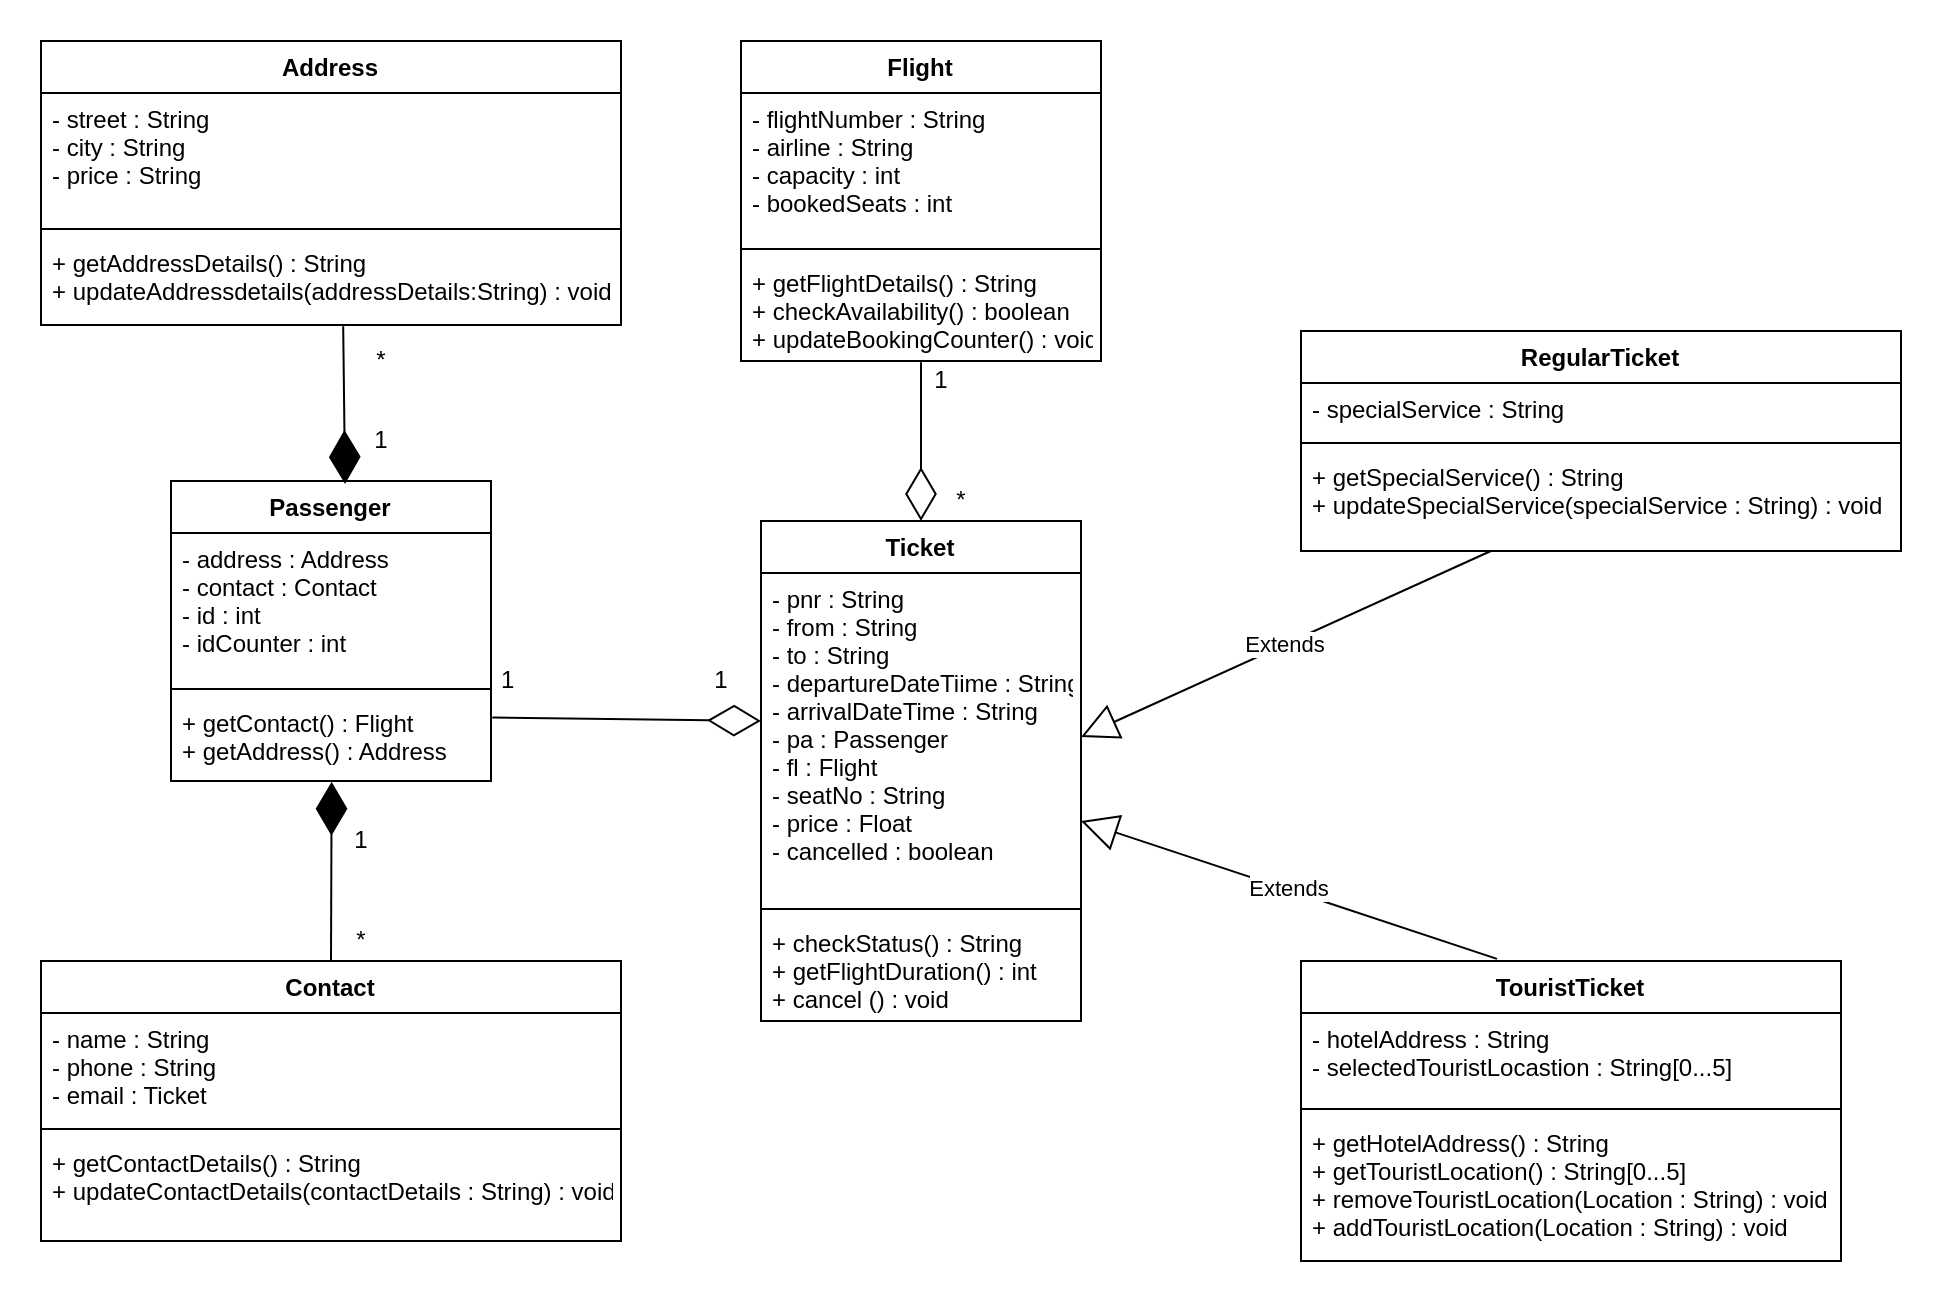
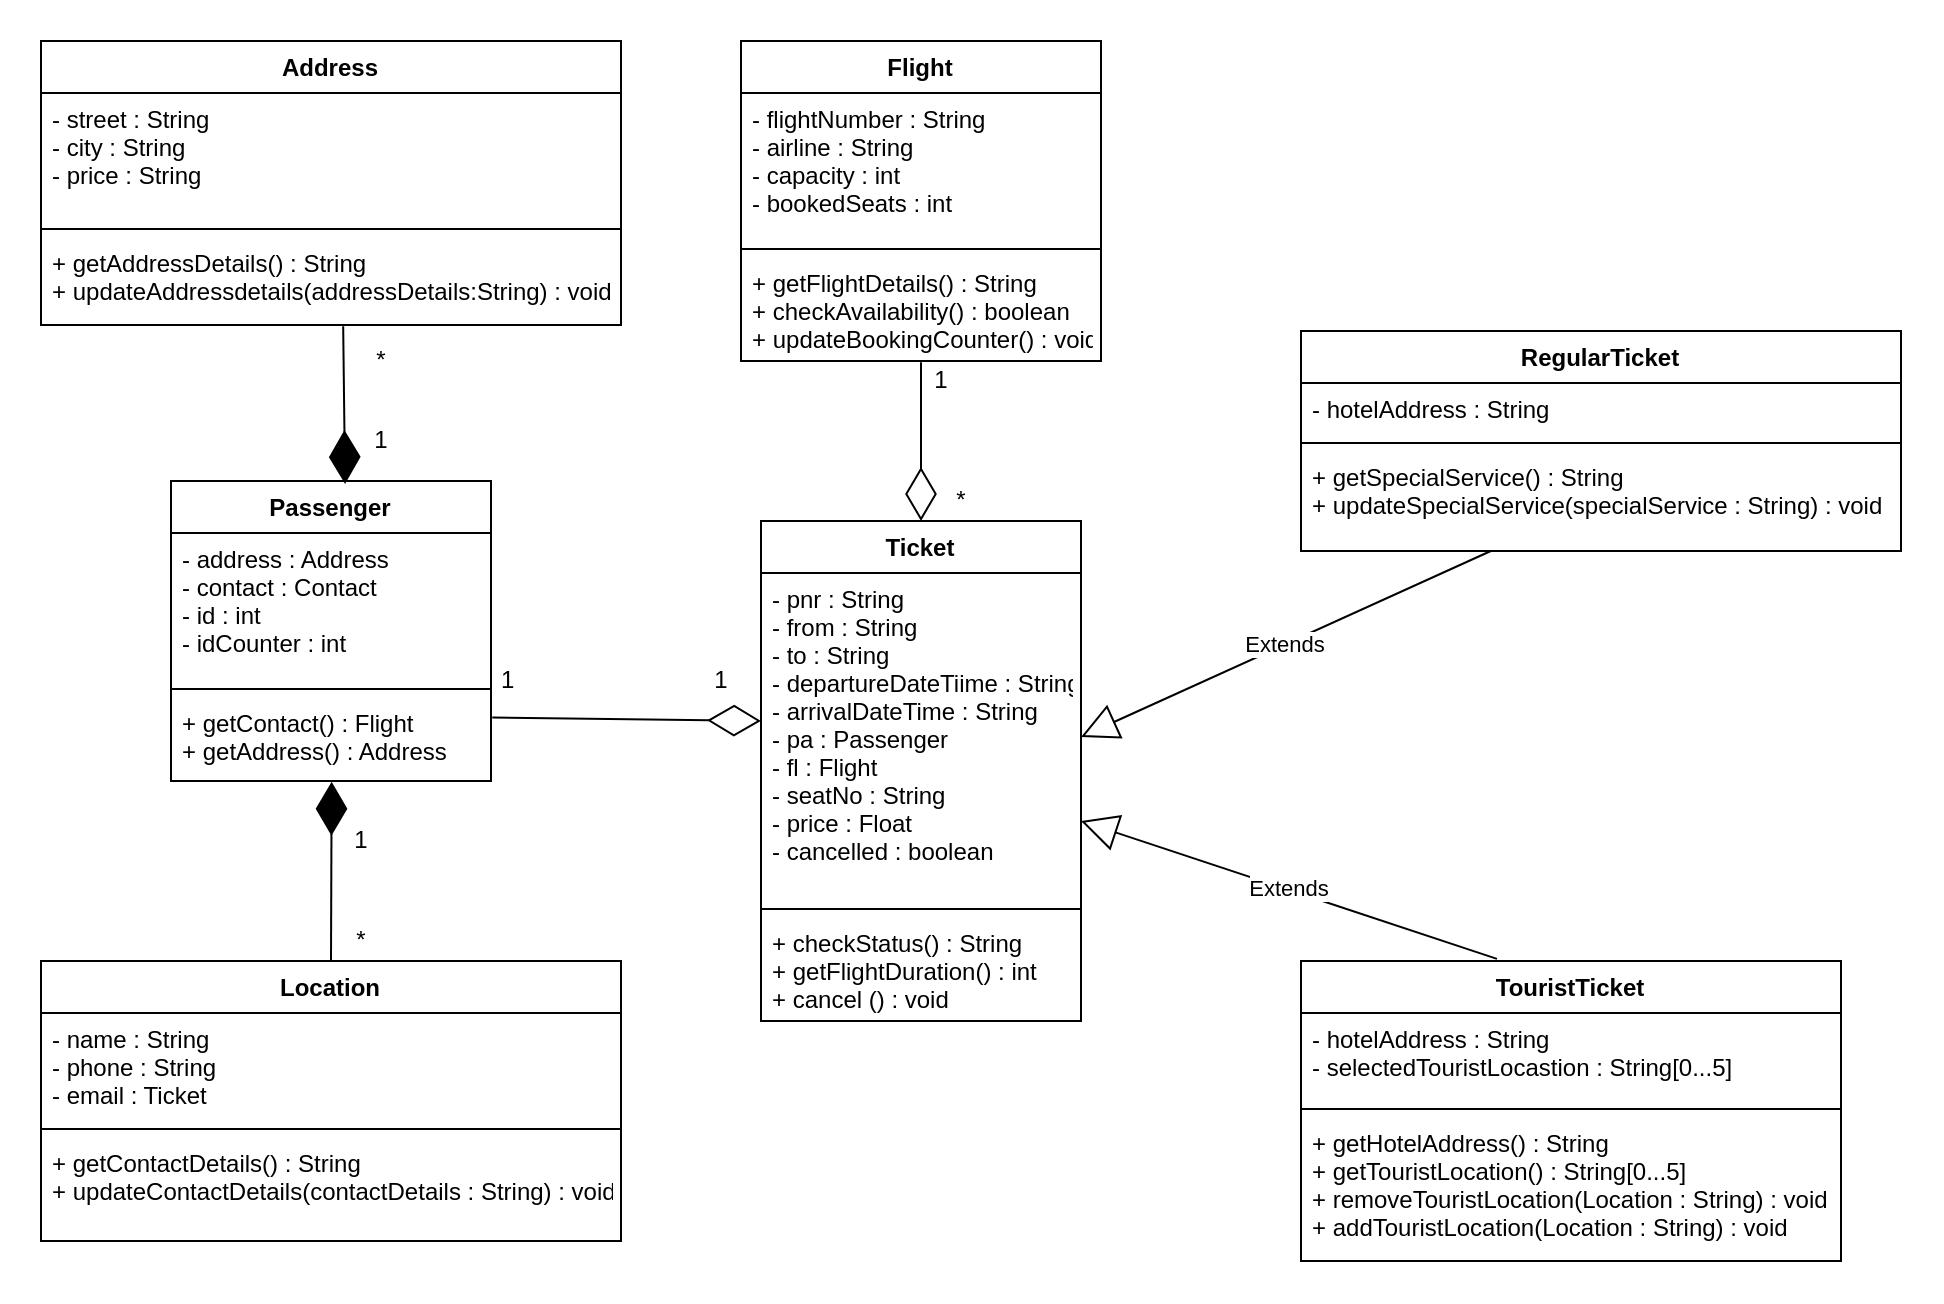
(1455, 410) -> (1448, 410)
(330, 988) -> (330, 988)
